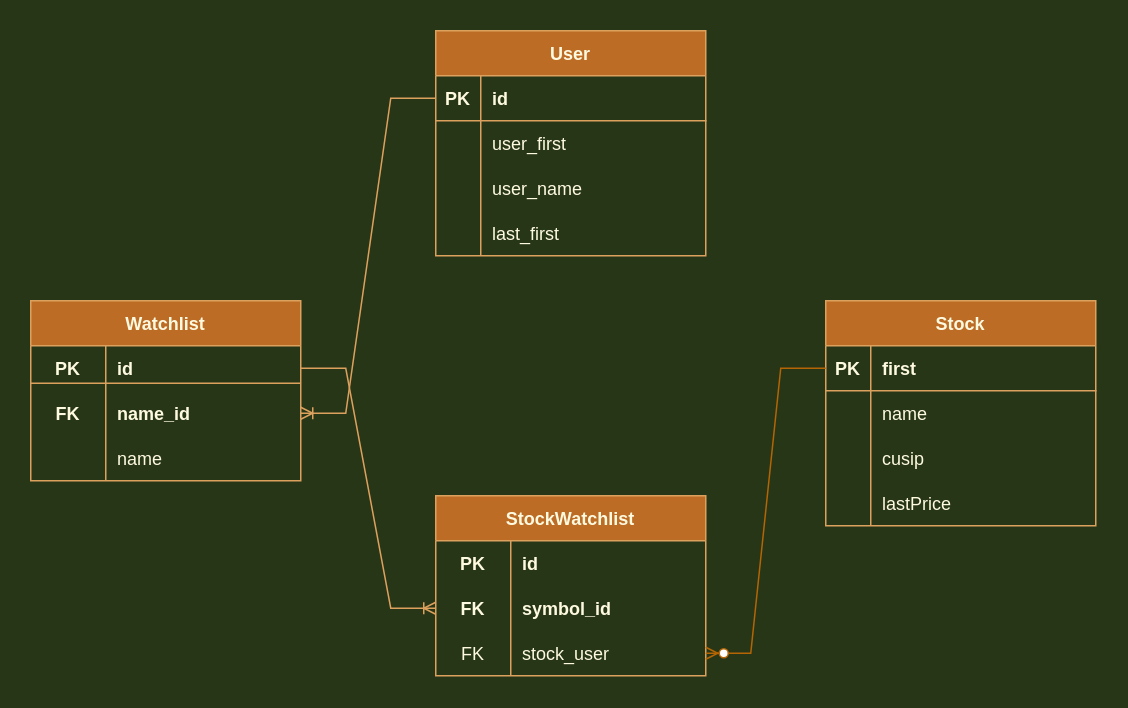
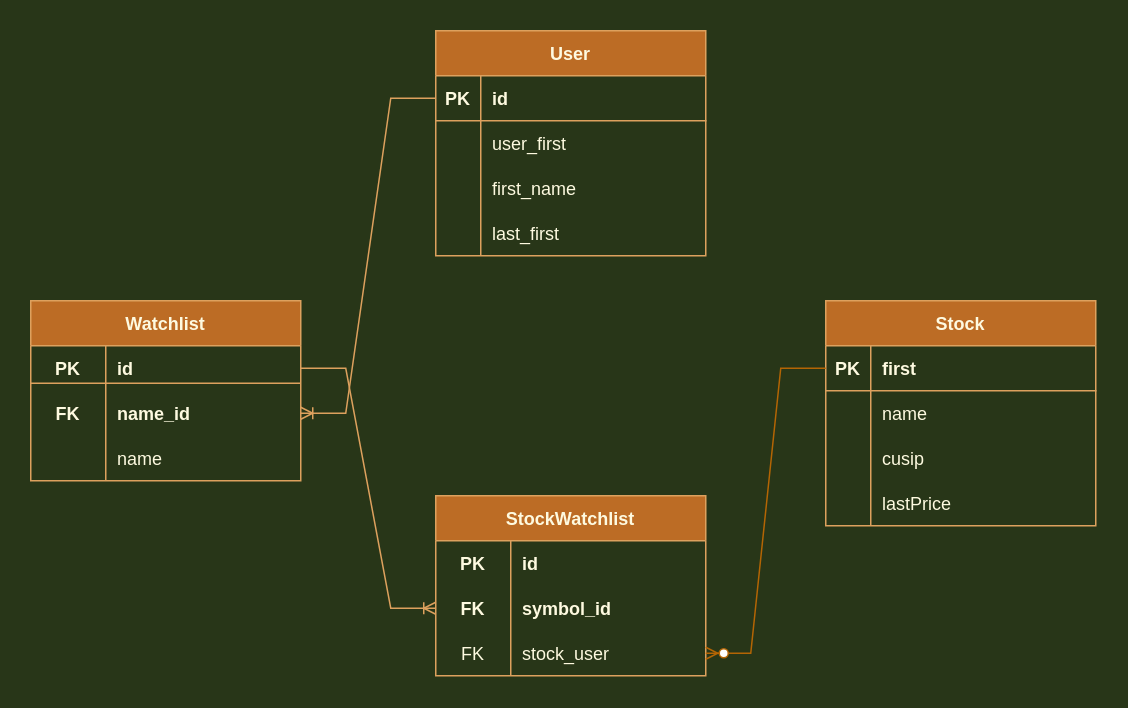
(537, 189) -> (540, 189)
